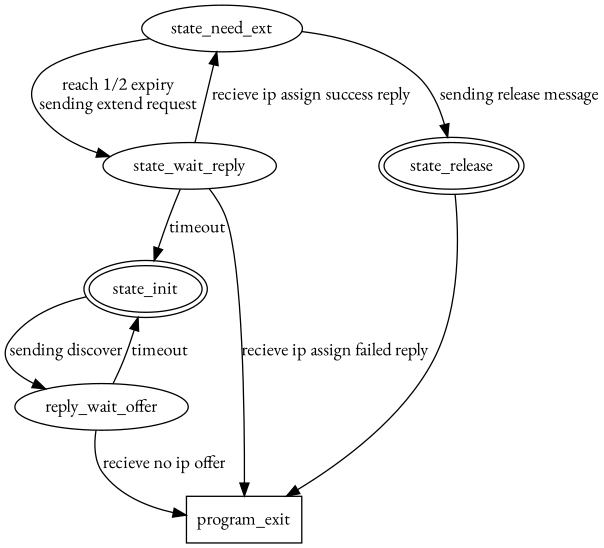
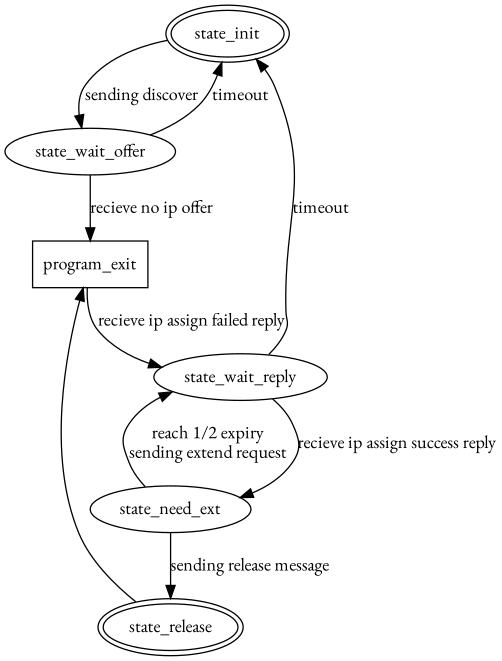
(241, 333) -> (104, 336)
(102, 407) -> (90, 152)
